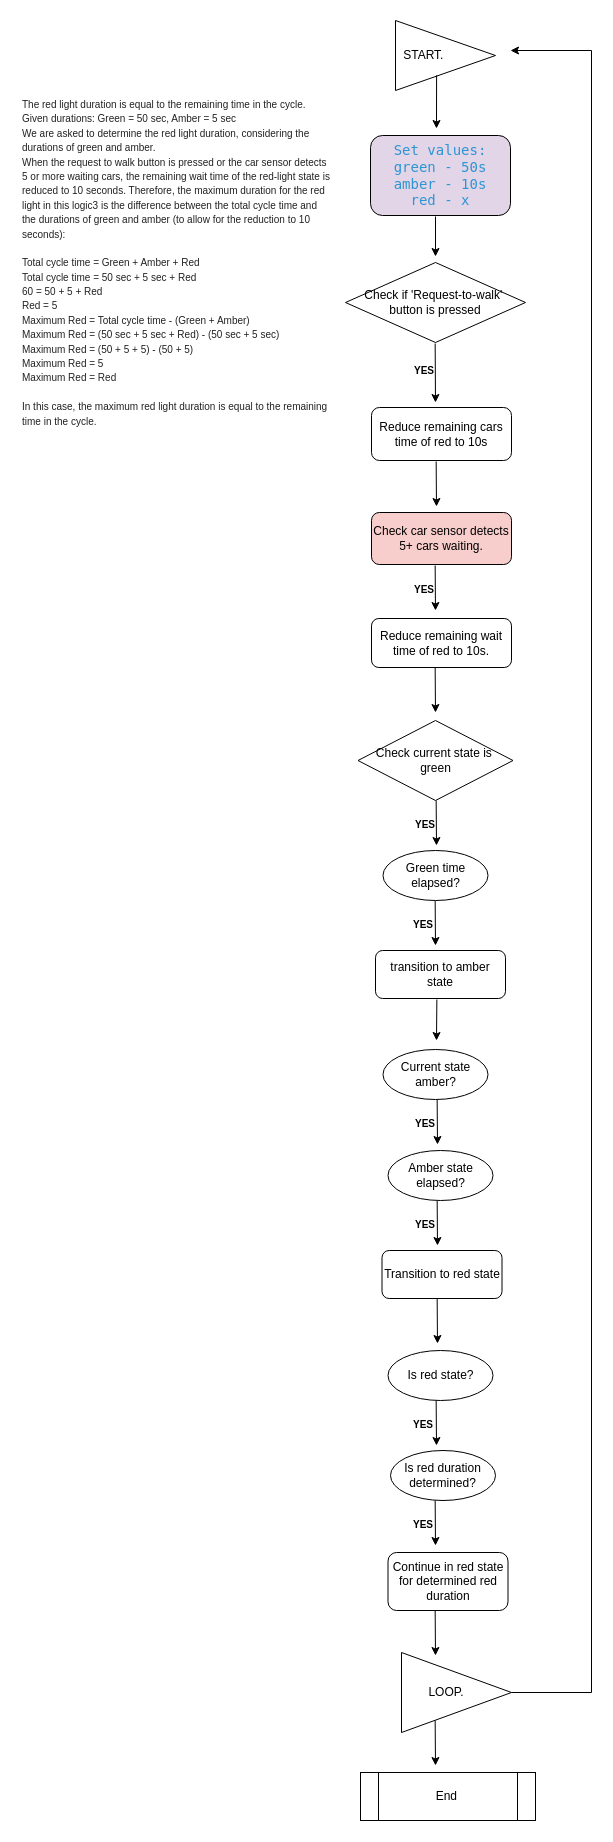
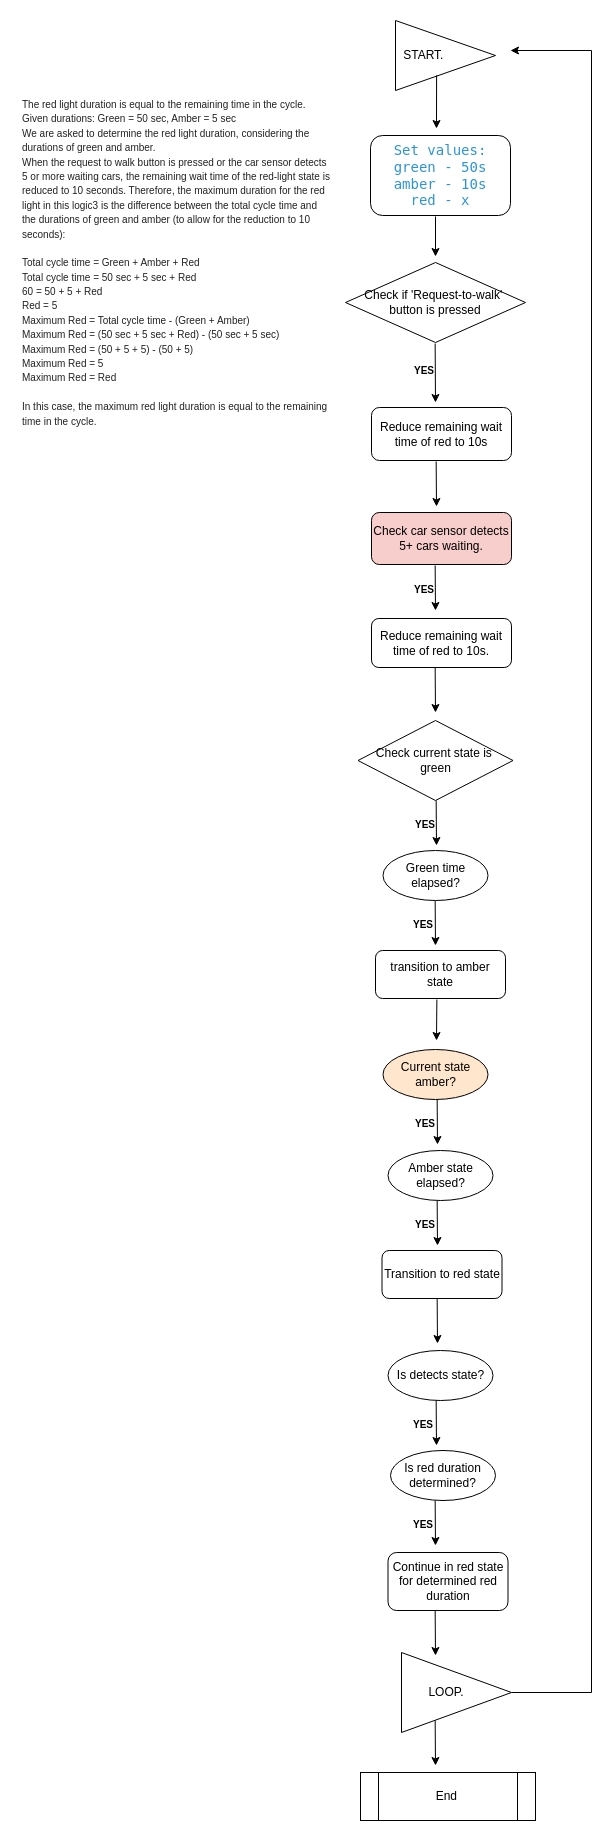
(441, 176) -> (441, 176)
(442, 435) -> (442, 435)
(436, 1075) -> (436, 1075)
(441, 1376) -> (441, 1376)
